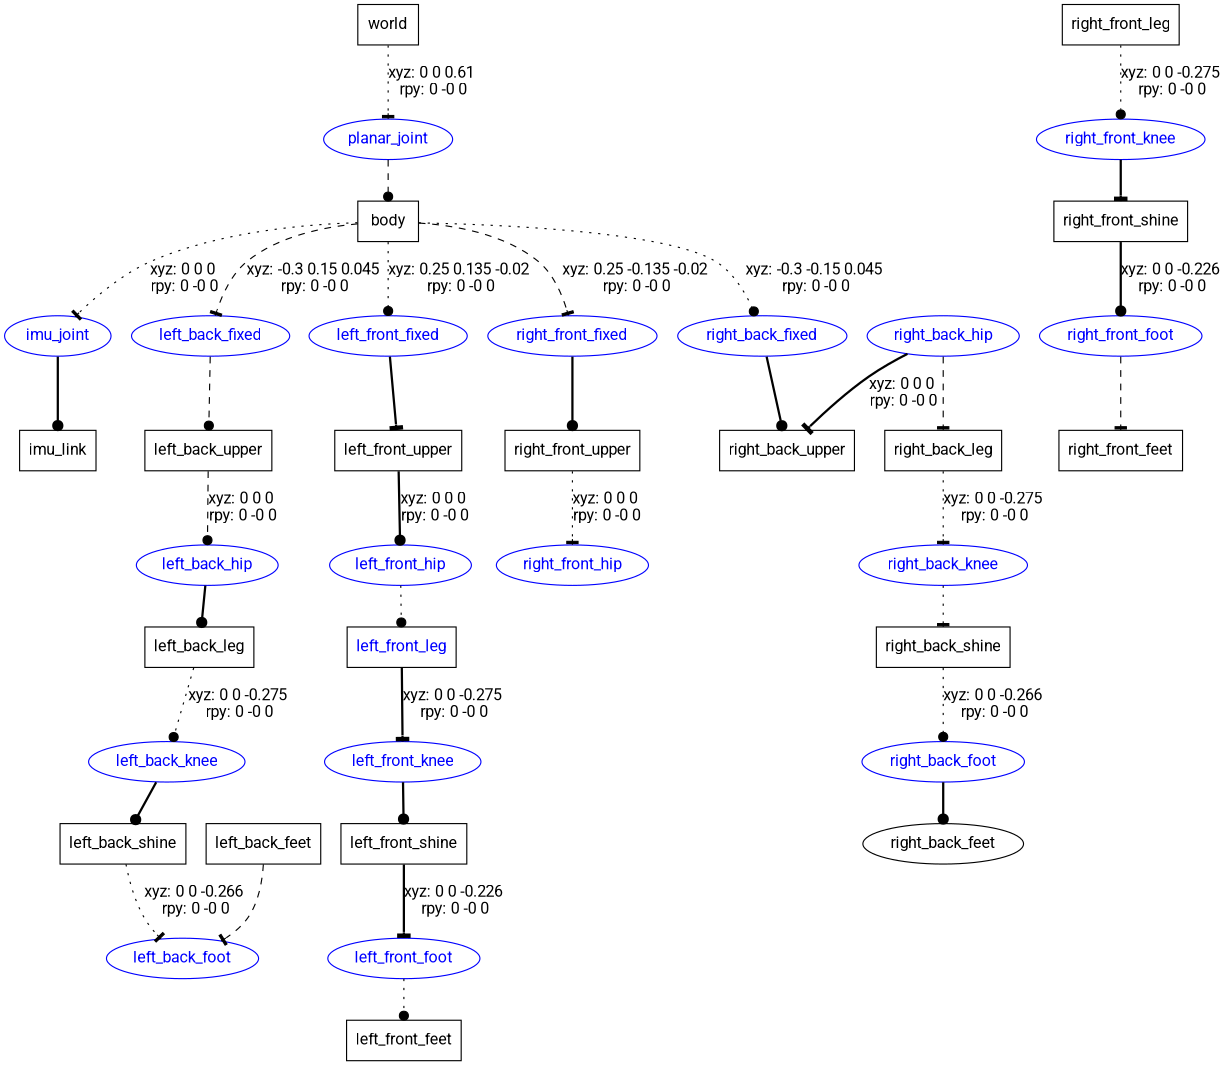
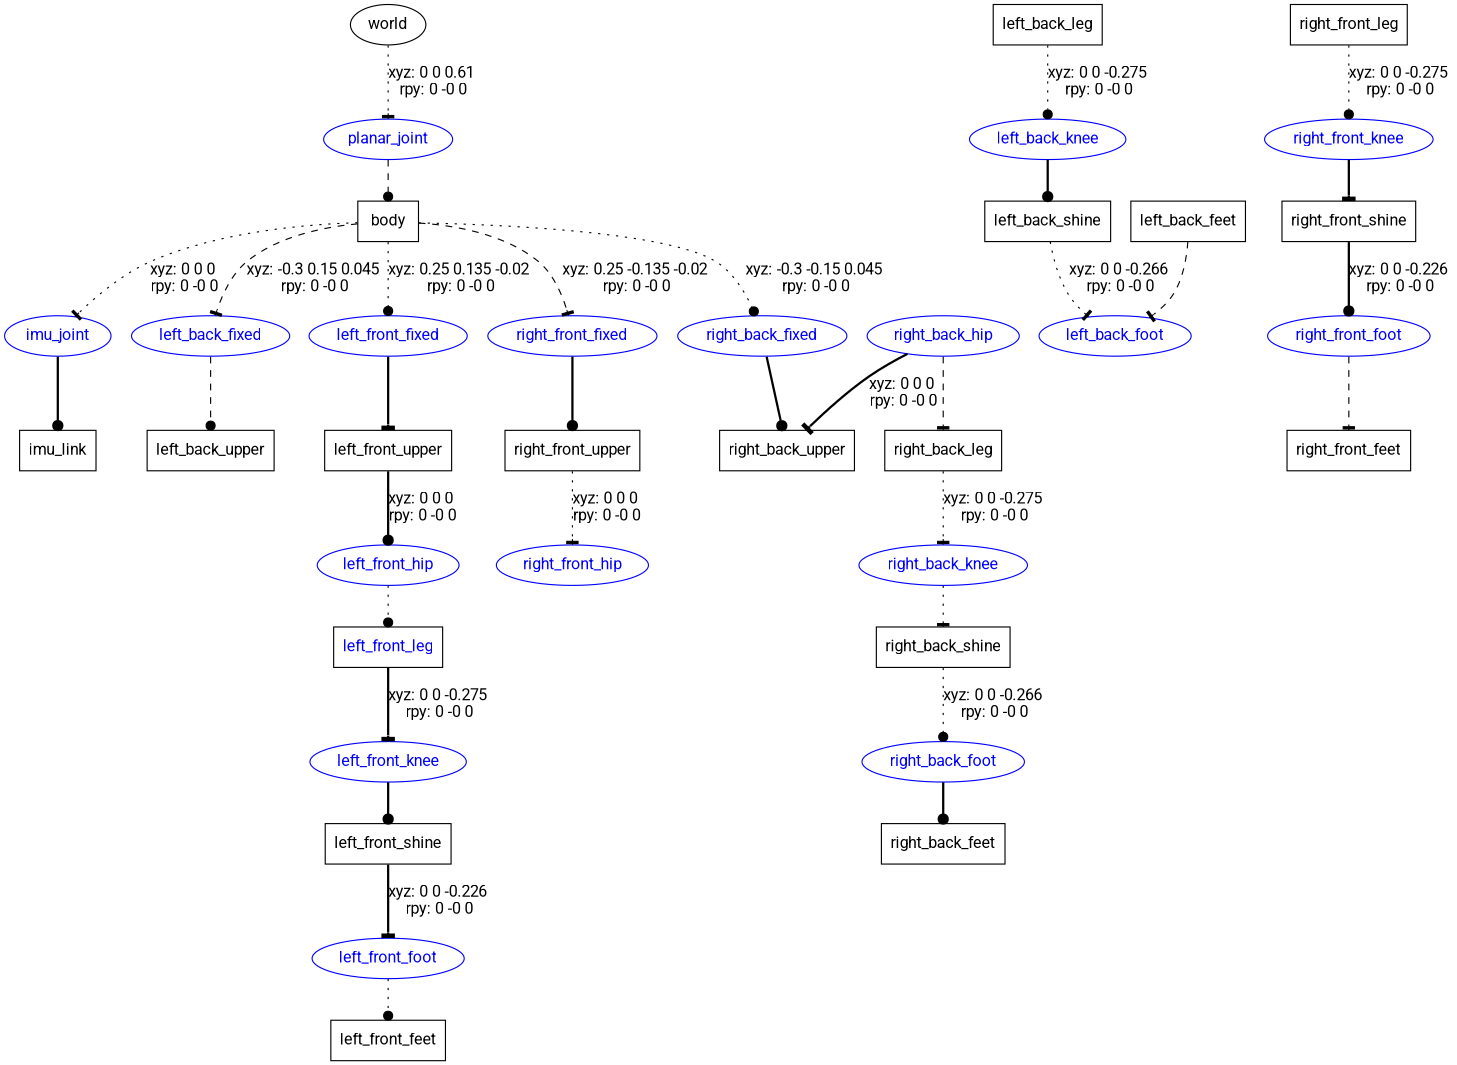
(388, 25) -> (388, 25)
(207, 565) -> none
(943, 844) -> (943, 844)
